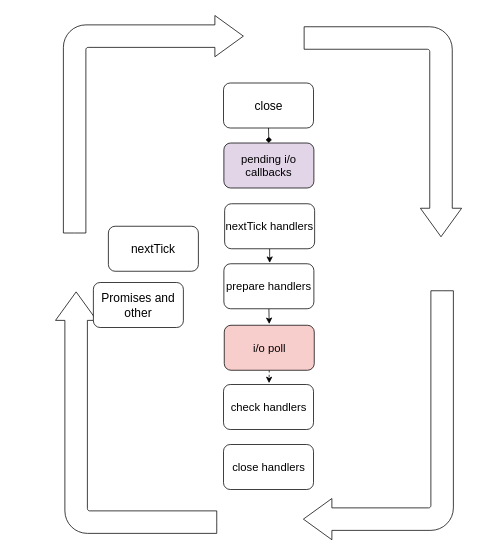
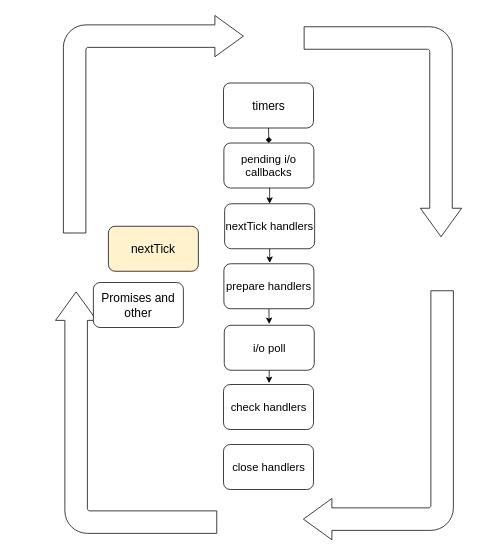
(269, 105) -> (269, 105)
(269, 165) -> (269, 165)
none -> (270, 192)
(153, 249) -> (153, 249)
(269, 348) -> (269, 348)
(269, 374) -> (269, 374)
